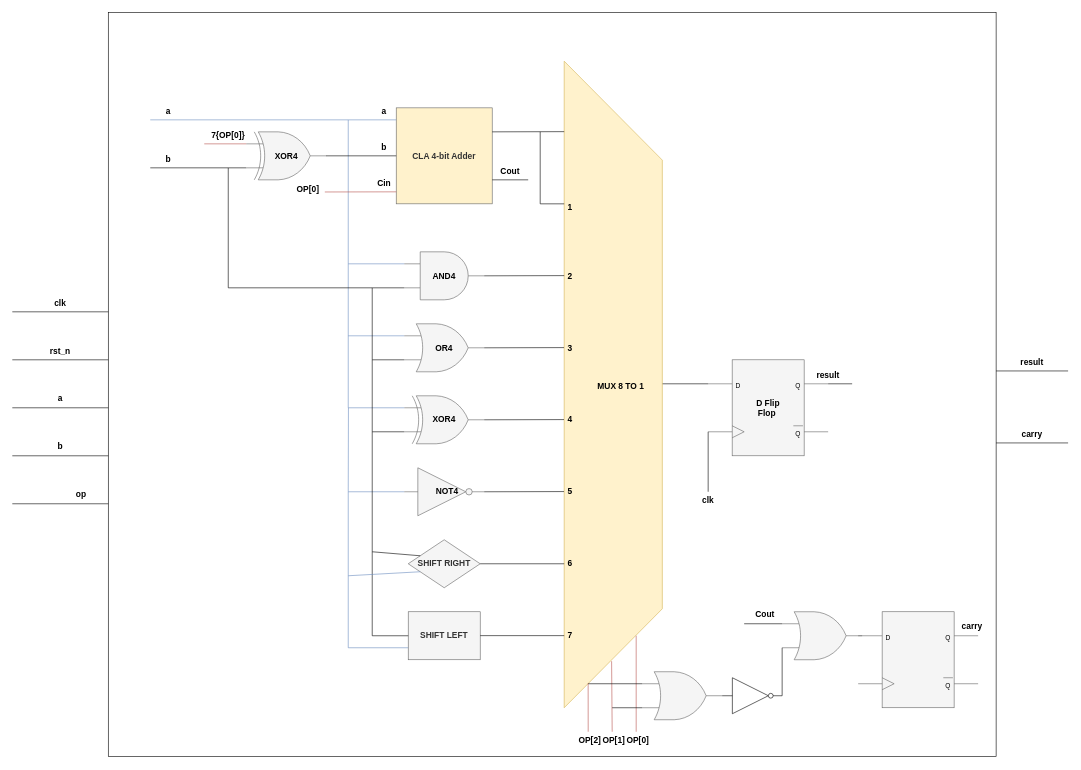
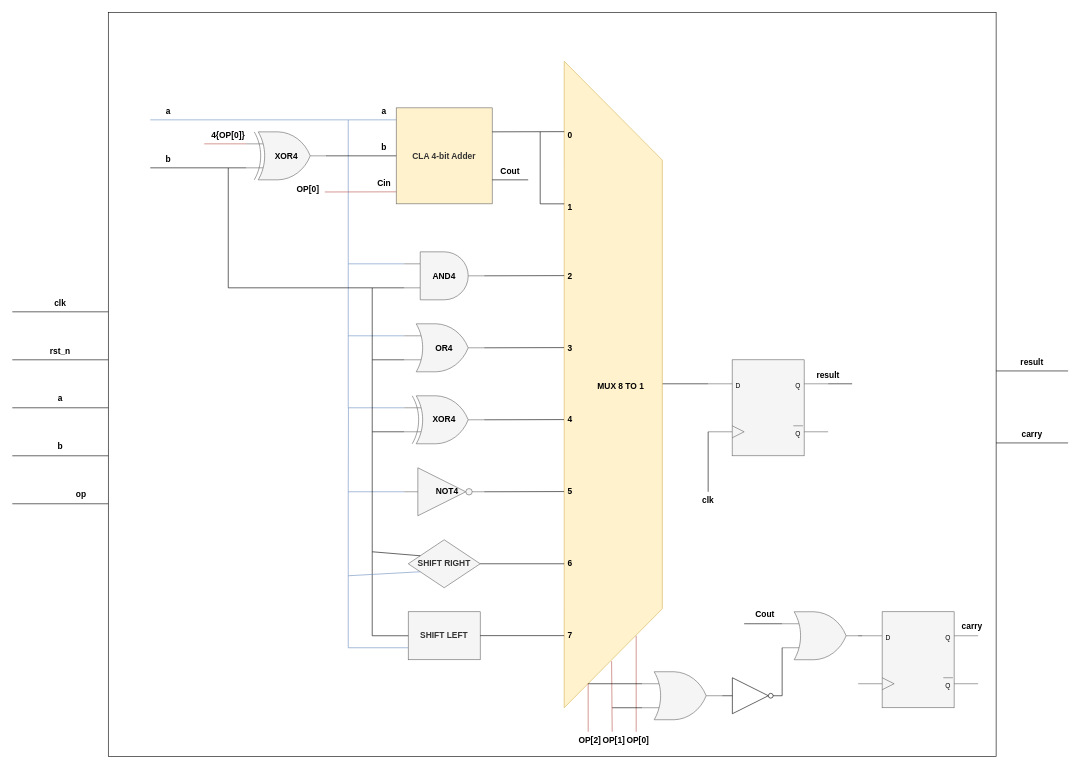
(228, 135) -> (228, 135)
none -> (570, 135)
(768, 408) -> none
